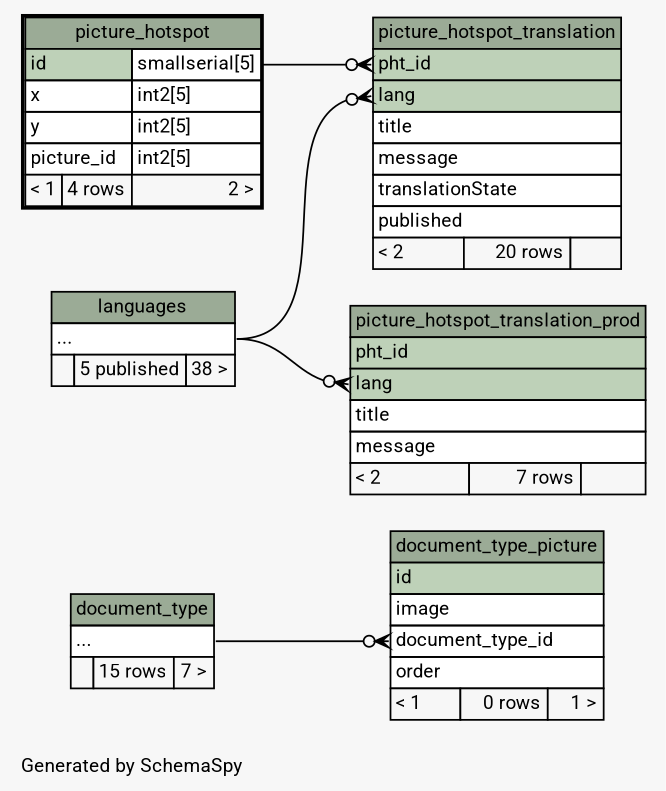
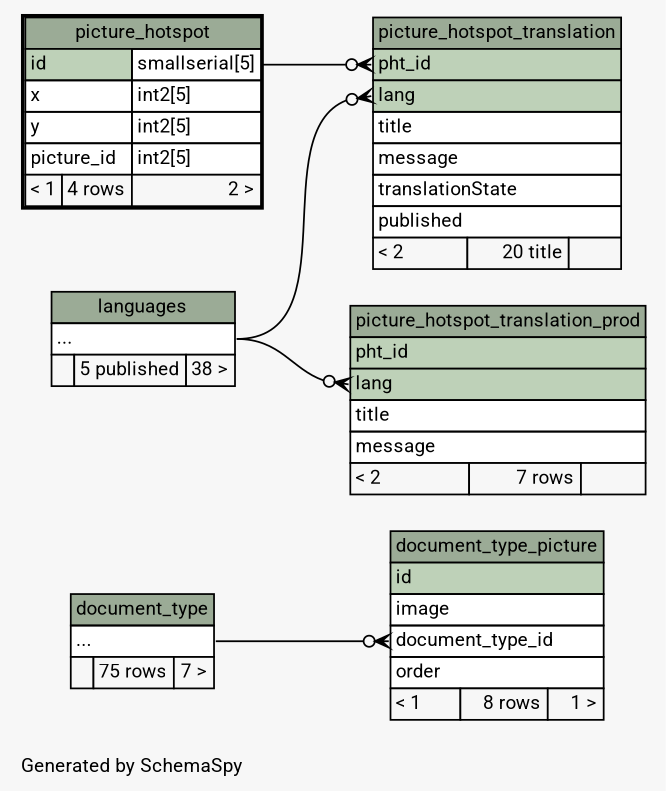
(530, 252) -> (533, 252)
(134, 672) -> (134, 672)
(513, 703) -> (513, 703)
